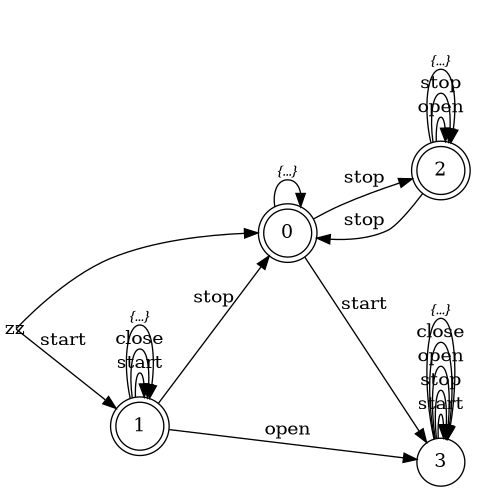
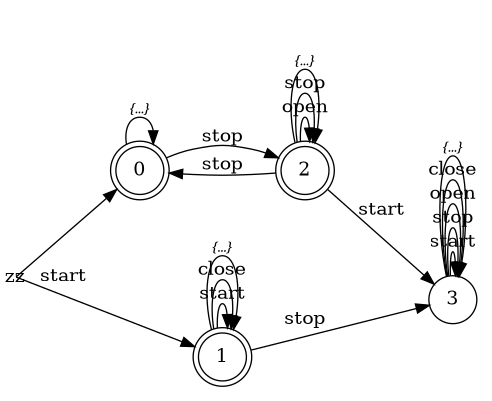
(210, 335) -> none
(362, 344) -> (376, 232)
(288, 430) -> (305, 319)
